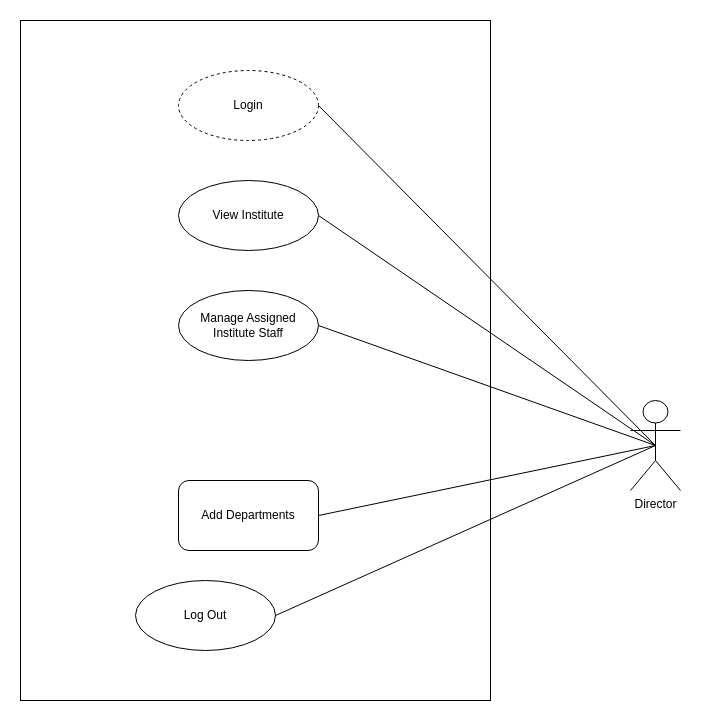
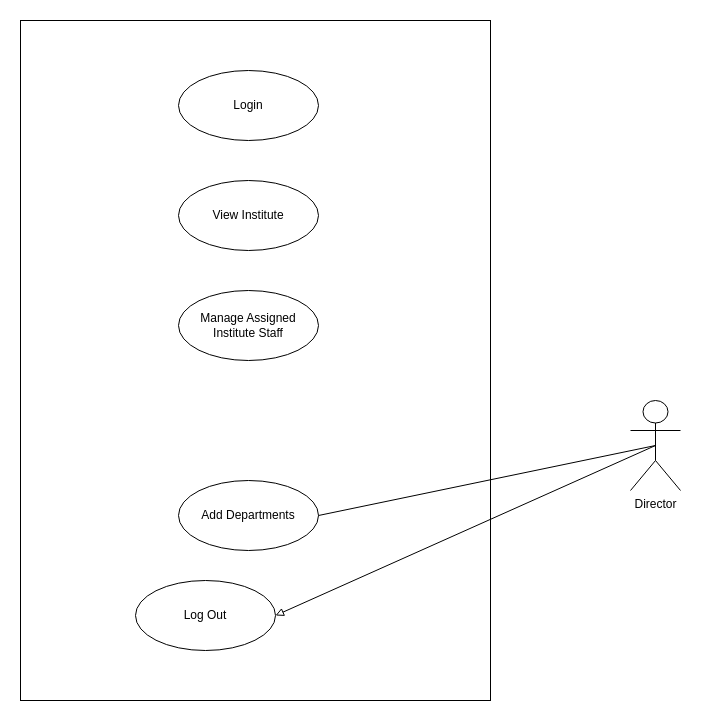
(249, 106) -> (249, 106)
(483, 272) -> none
(483, 328) -> none
(484, 384) -> none
(249, 516) -> (249, 516)
(280, 613) -> (284, 612)
